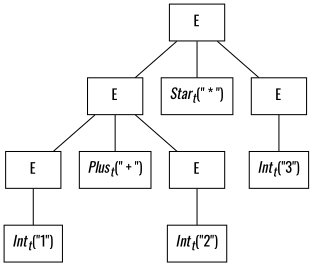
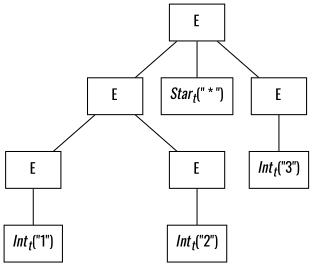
(115, 170) -> none
